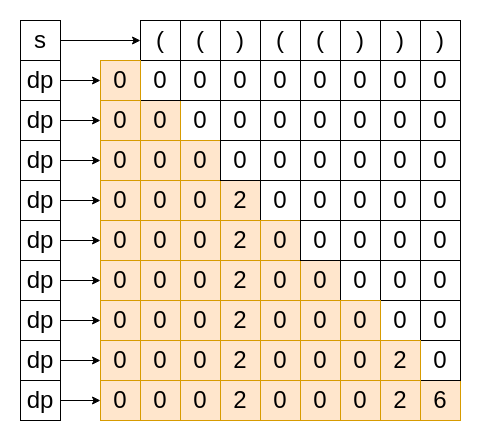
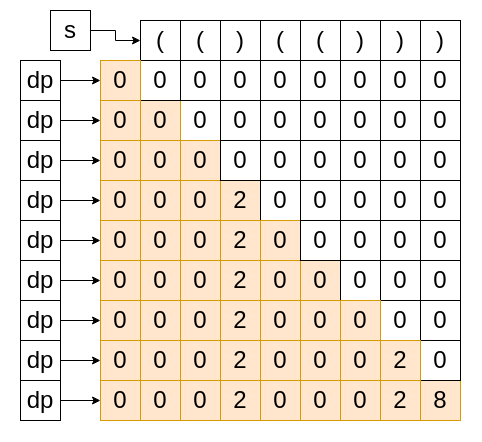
(41, 41) -> (71, 31)
(441, 401) -> (441, 401)
